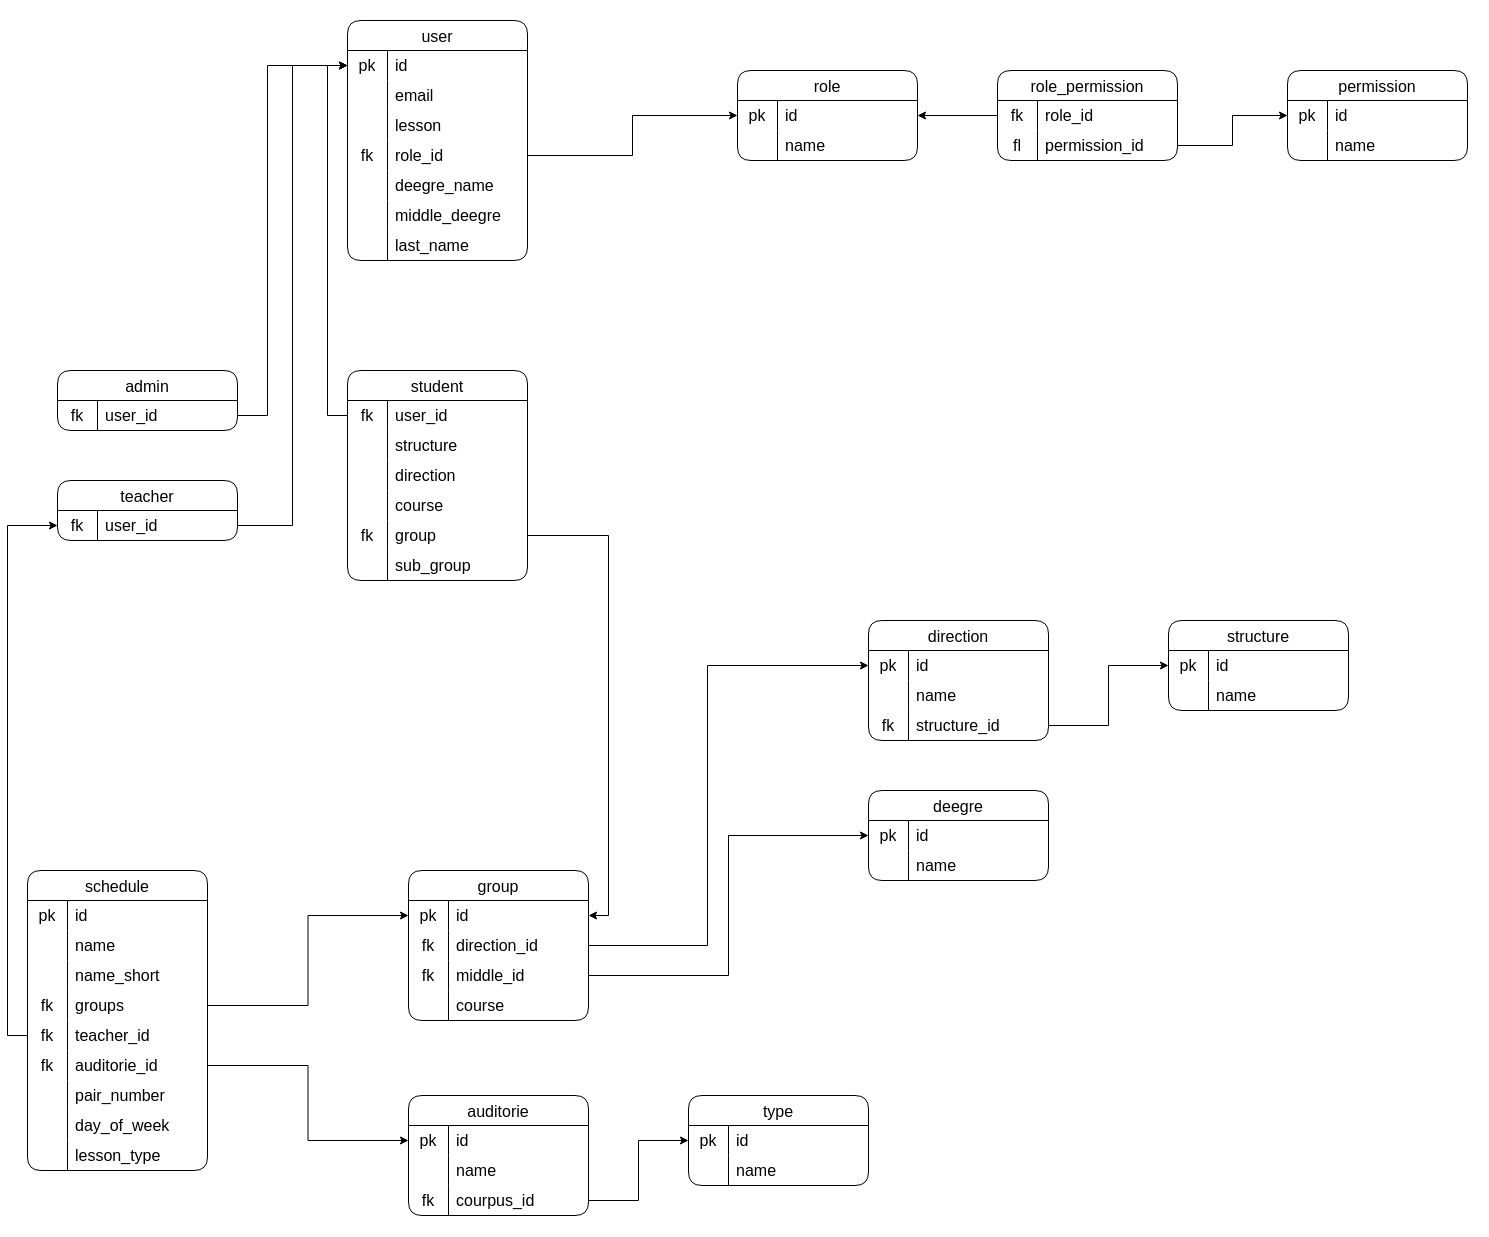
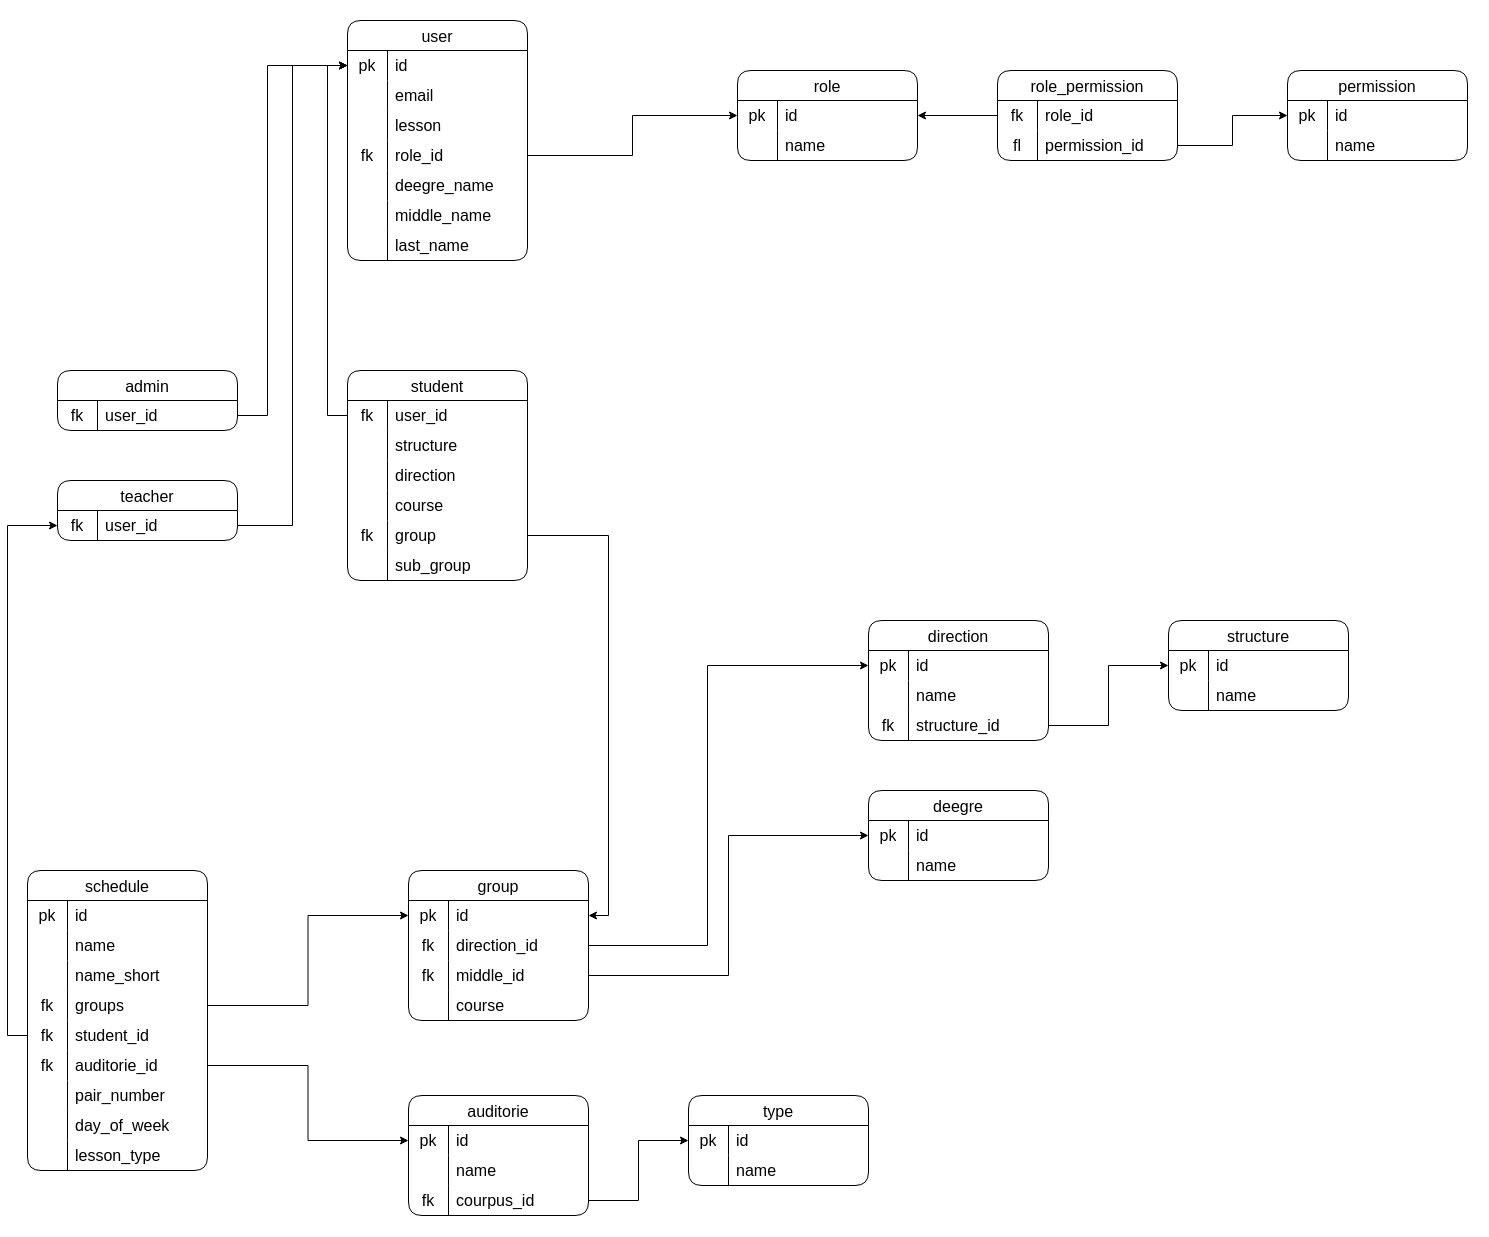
(450, 216) -> (441, 216)
(118, 1036) -> (118, 1036)
